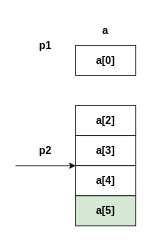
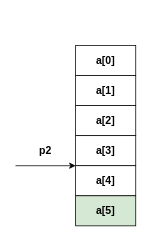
(105, 30) -> none
(45, 45) -> none
none -> (105, 90)
